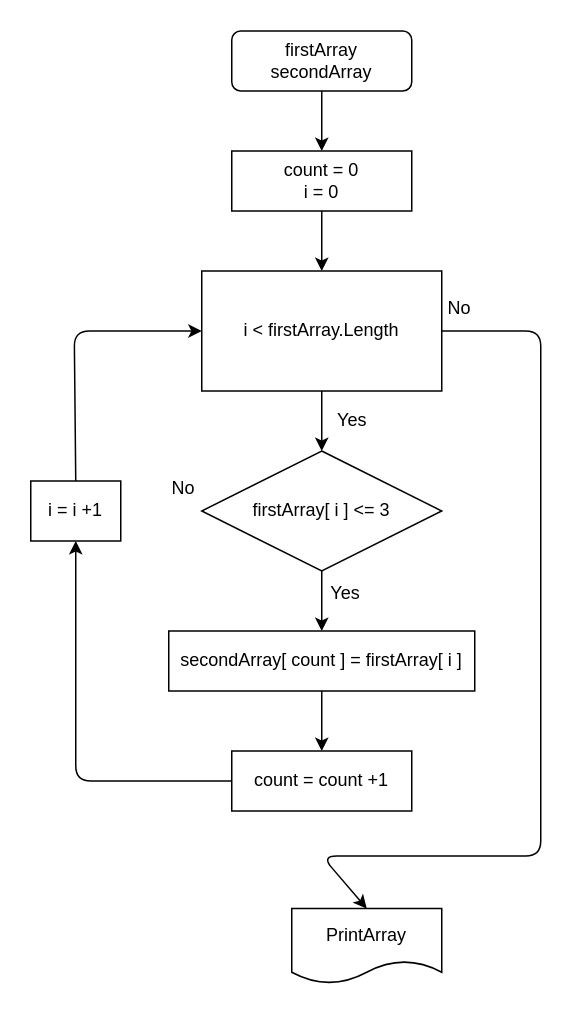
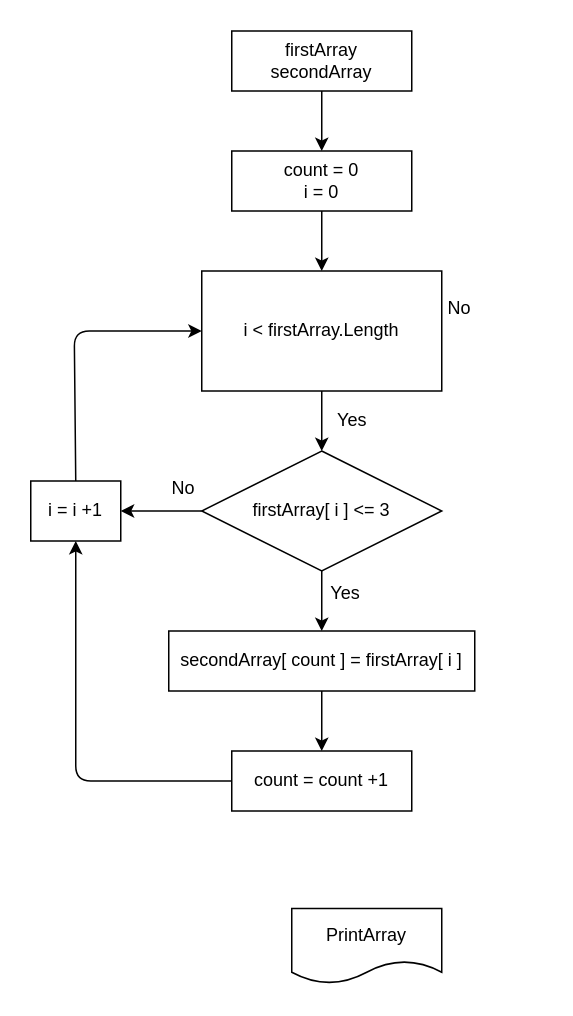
(322, 61) -> (322, 61)
none -> (167, 511)
(541, 675) -> none
